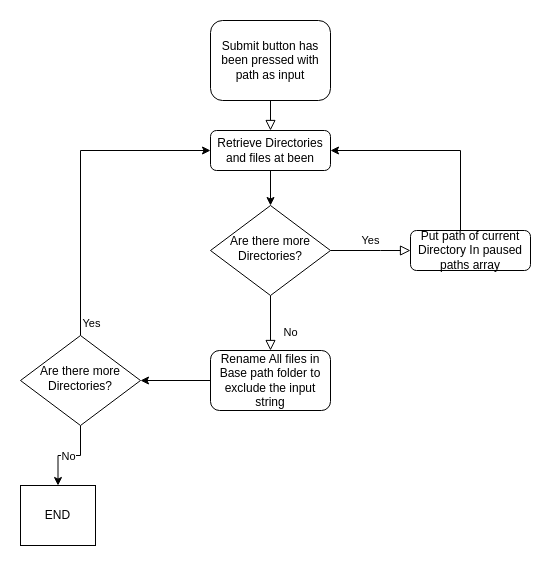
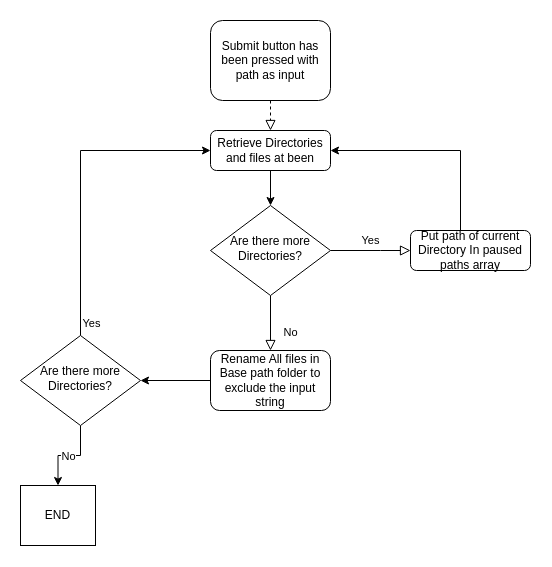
(271, 111) -> (271, 111)
